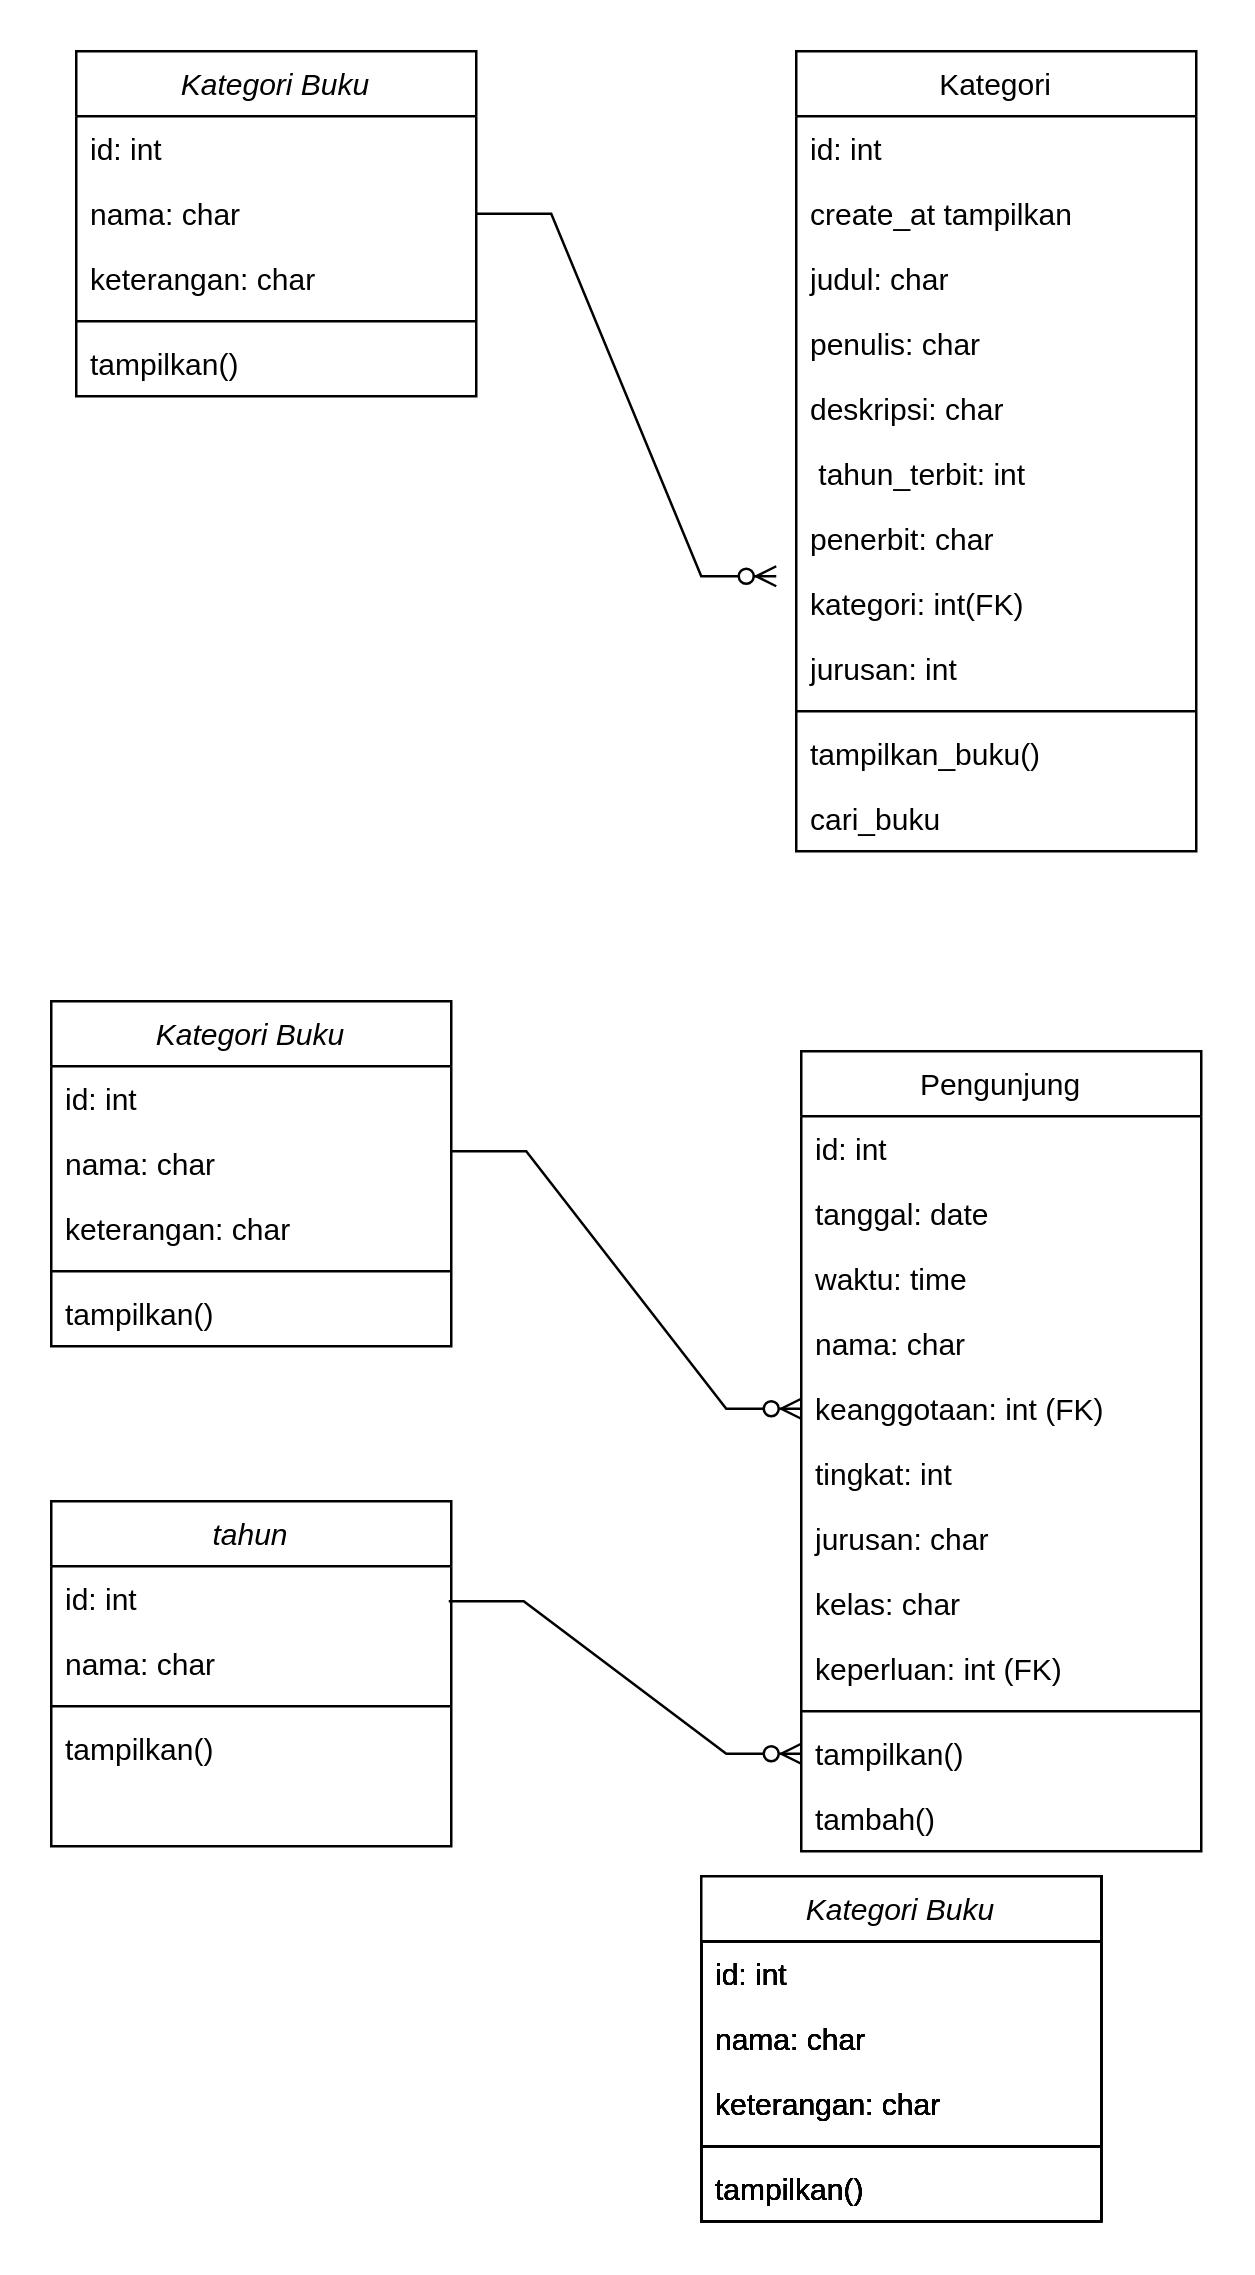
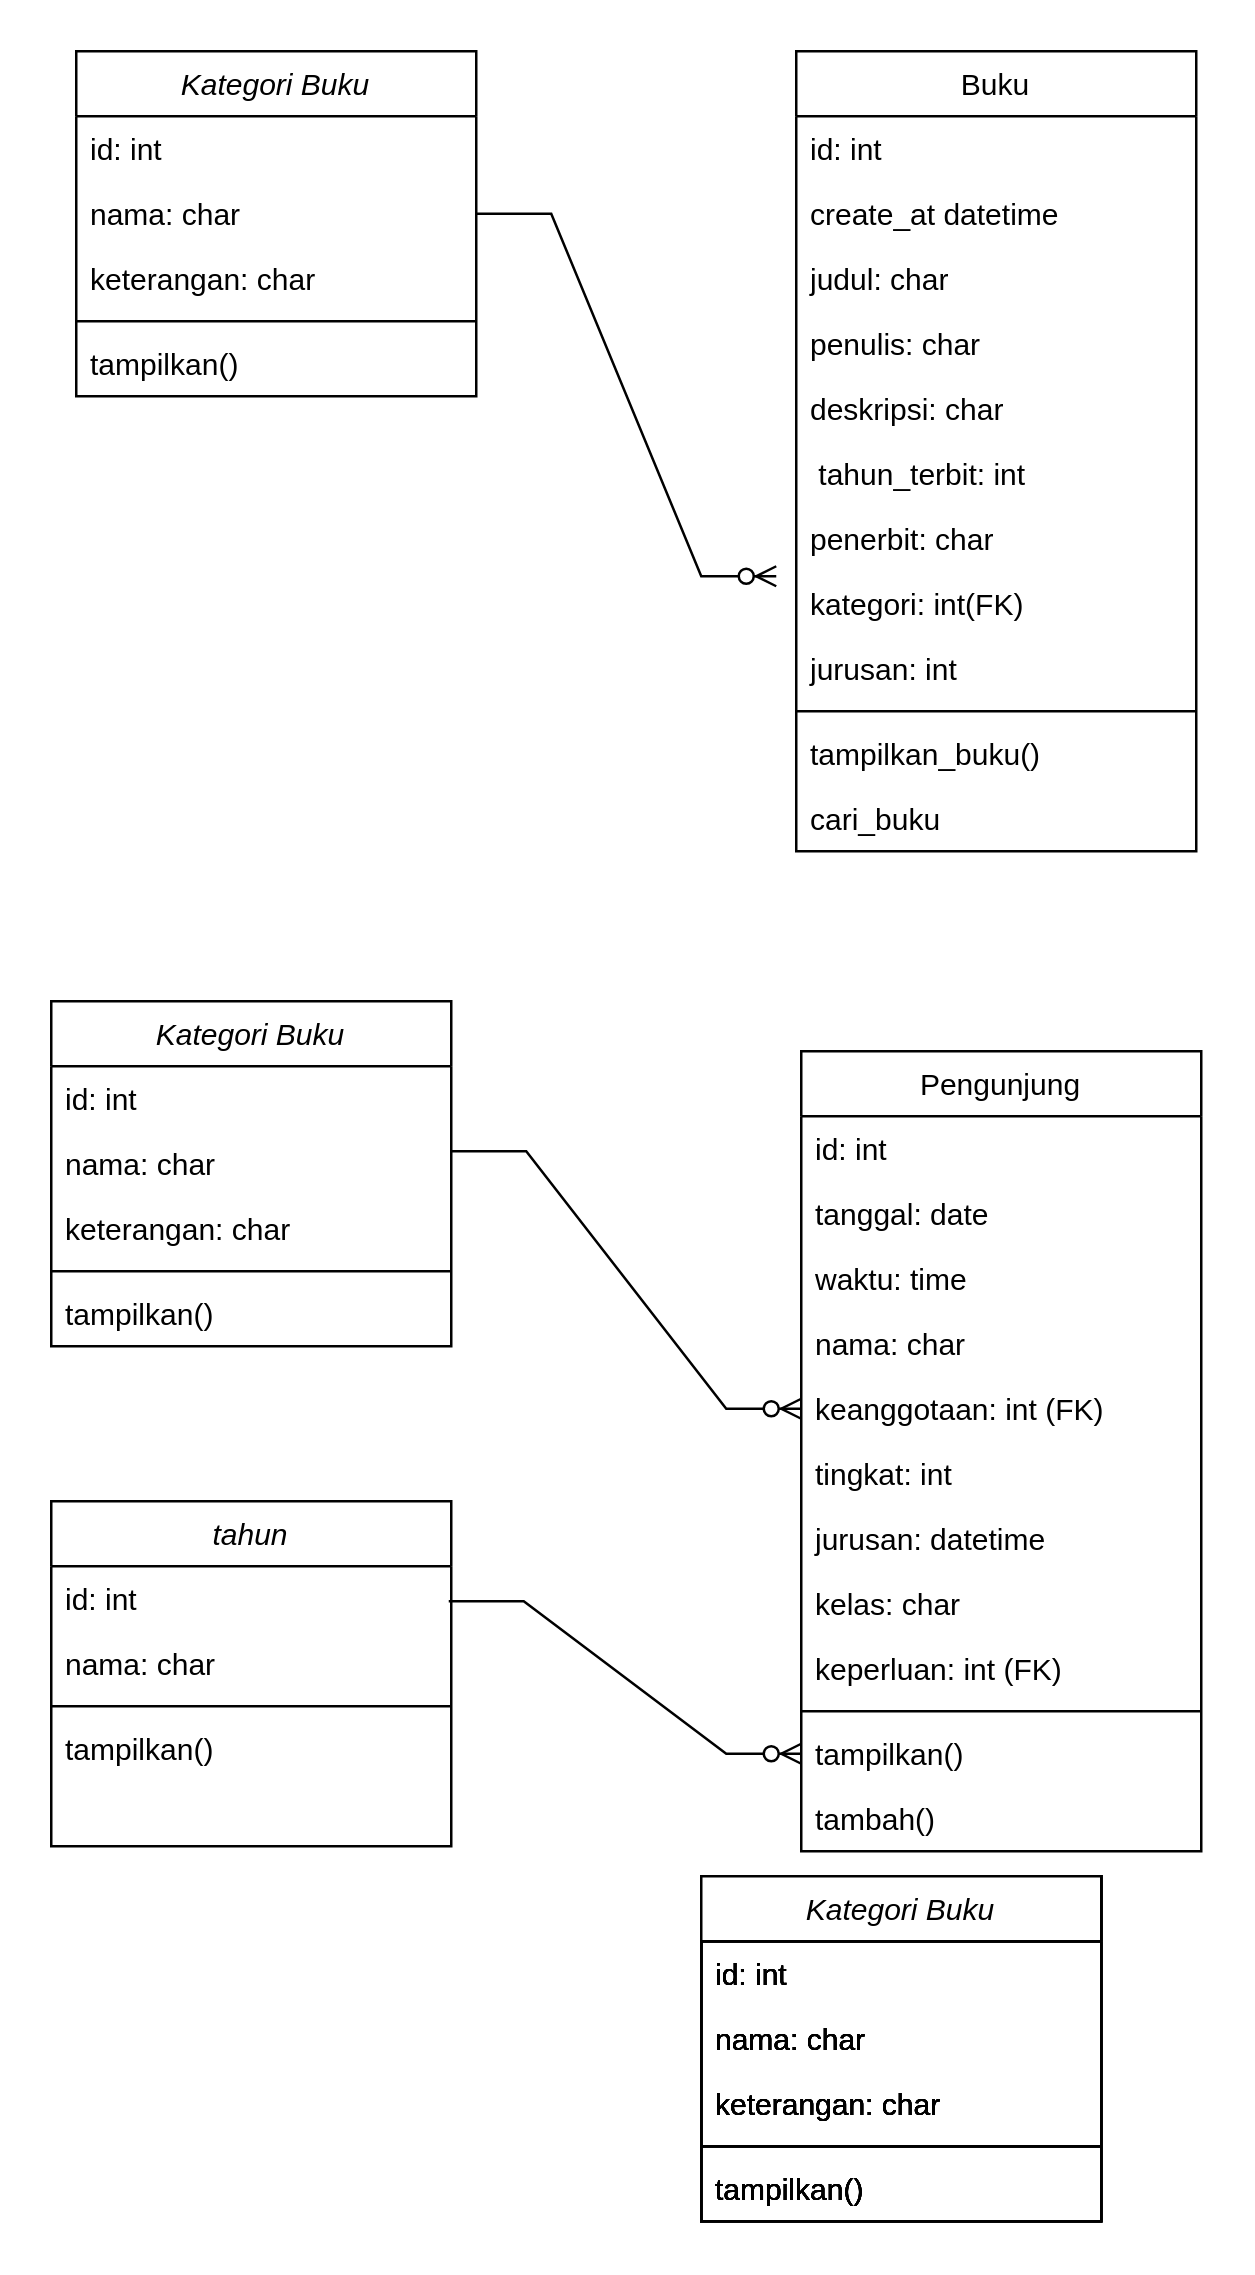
(995, 85) -> (995, 85)
(958, 215) -> (953, 215)
(916, 1540) -> (946, 1540)
